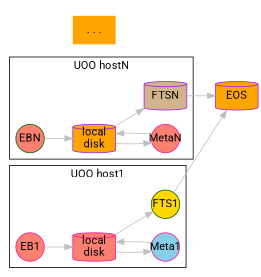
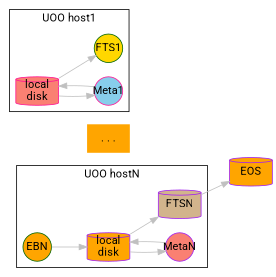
(30, 139) -> (37, 247)
(165, 139) -> (180, 247)
(198, 155) -> none
(30, 247) -> none
